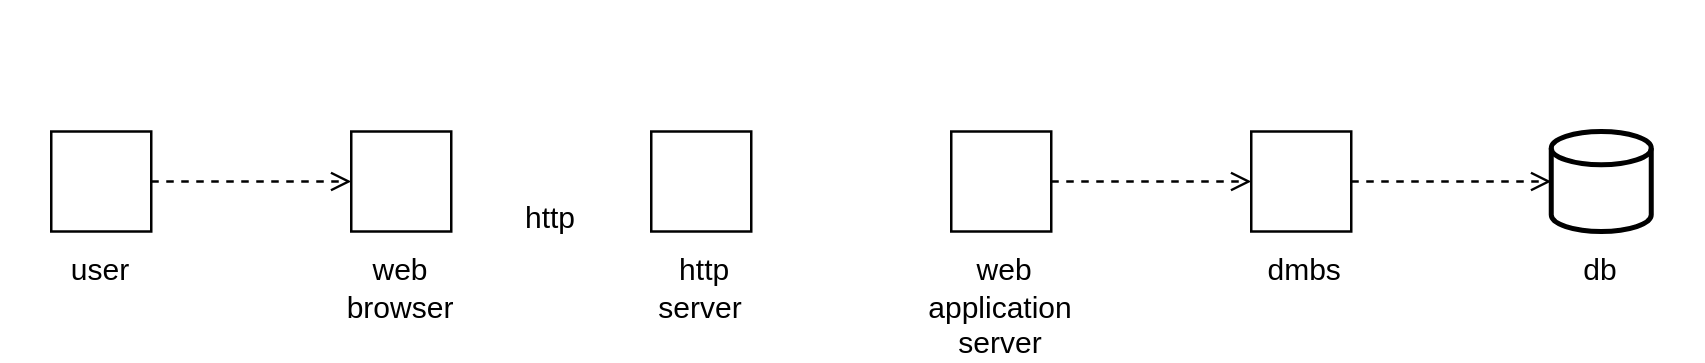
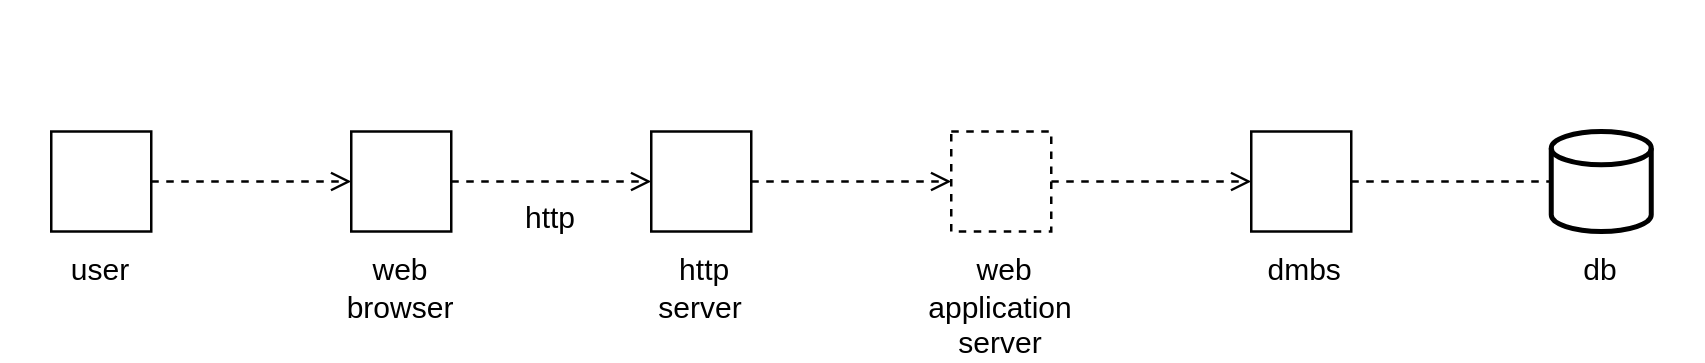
none -> (548, 181)
none -> (848, 181)
(1001, 181) -> (1001, 181)
(1543, 181) -> (1544, 181)
